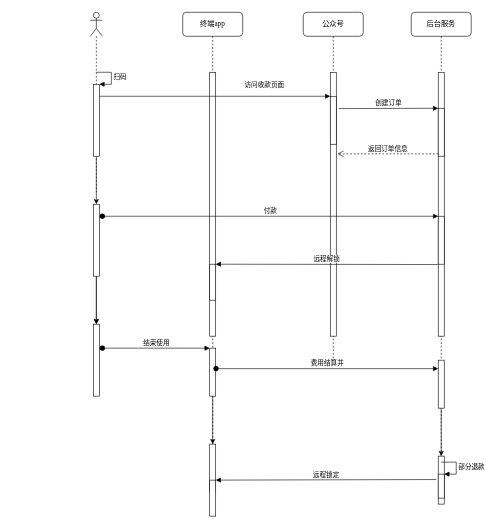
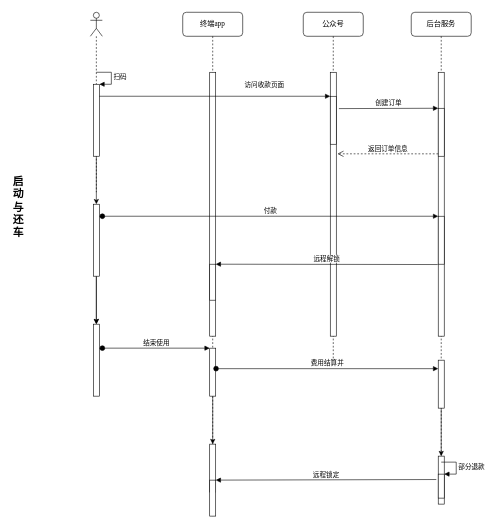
none -> (18, 207)
